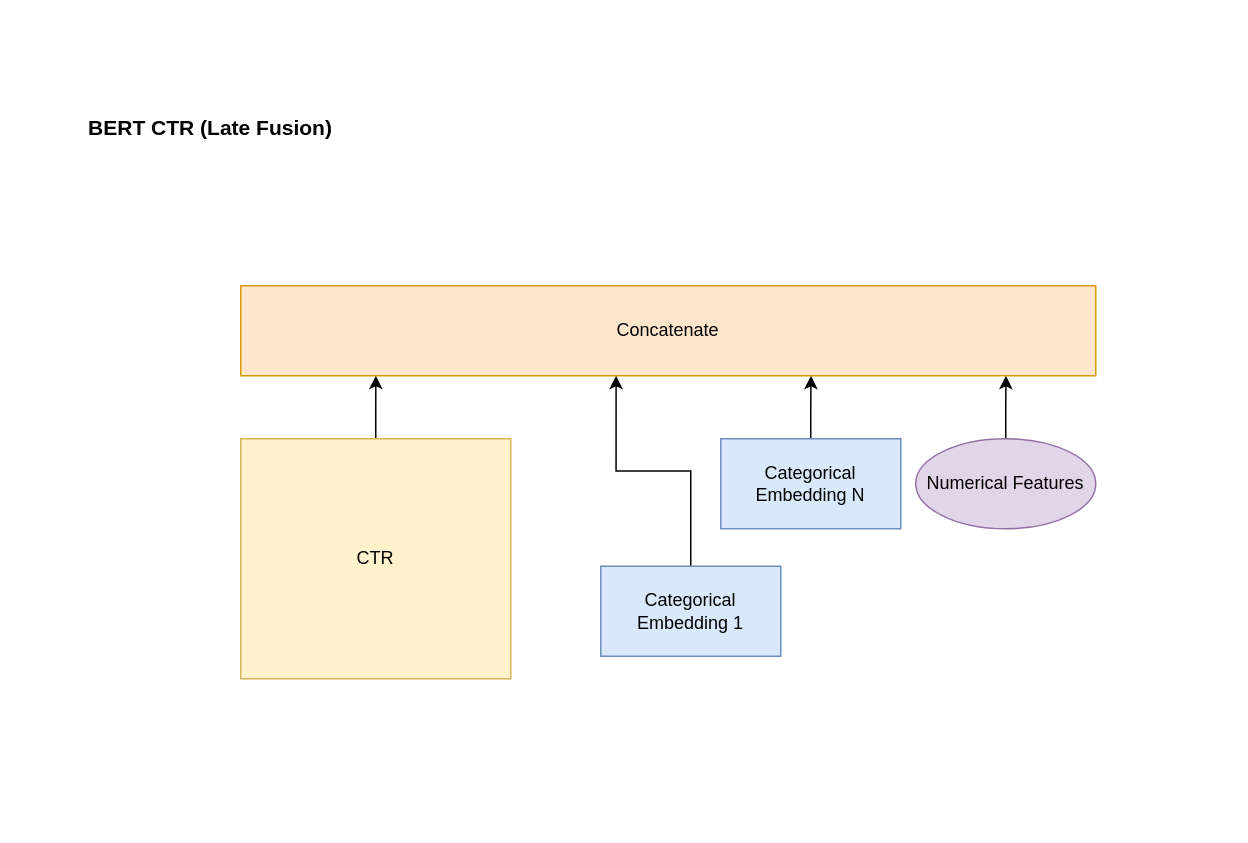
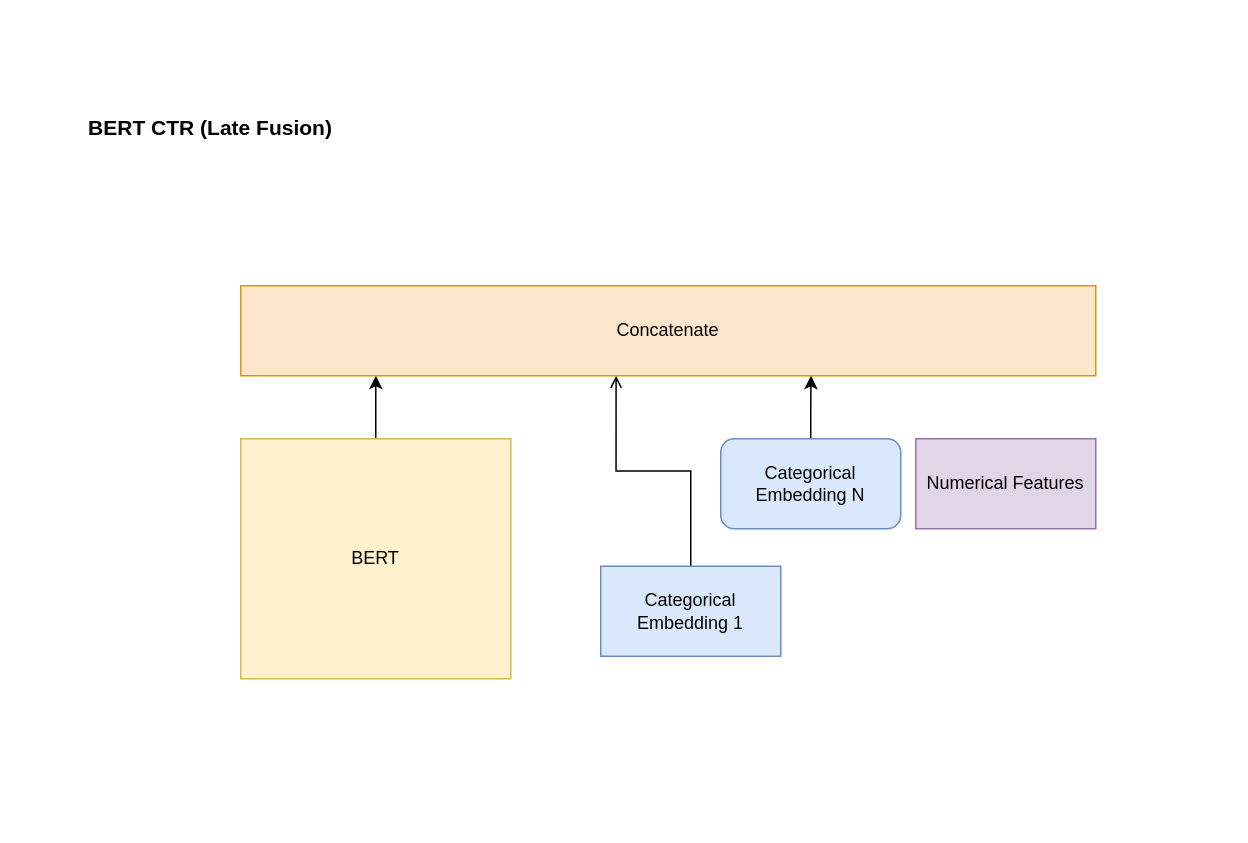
(616, 387) -> (616, 384)
(1006, 412) -> none
(811, 484) -> (811, 484)
(1006, 484) -> (1006, 484)
(376, 559) -> (376, 559)
